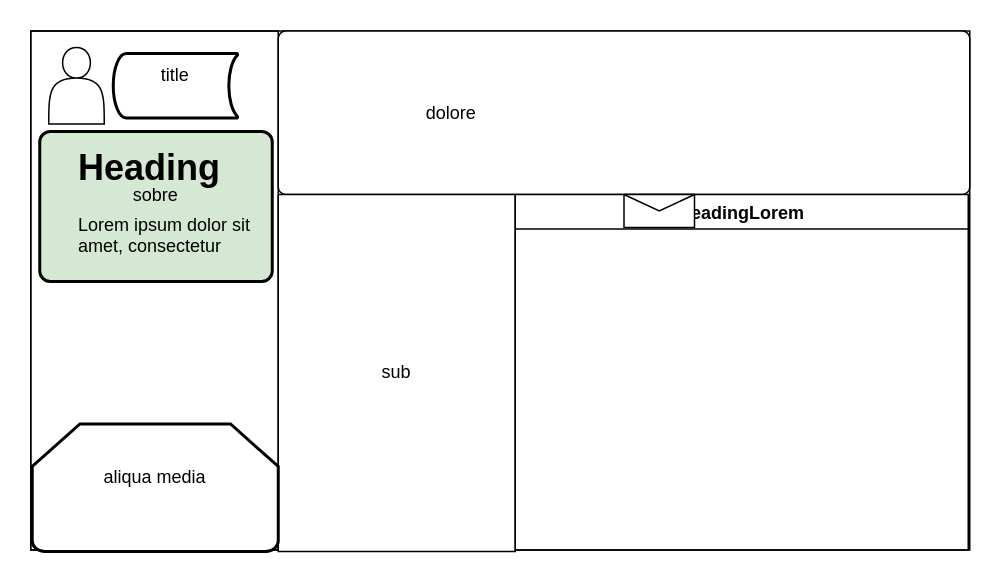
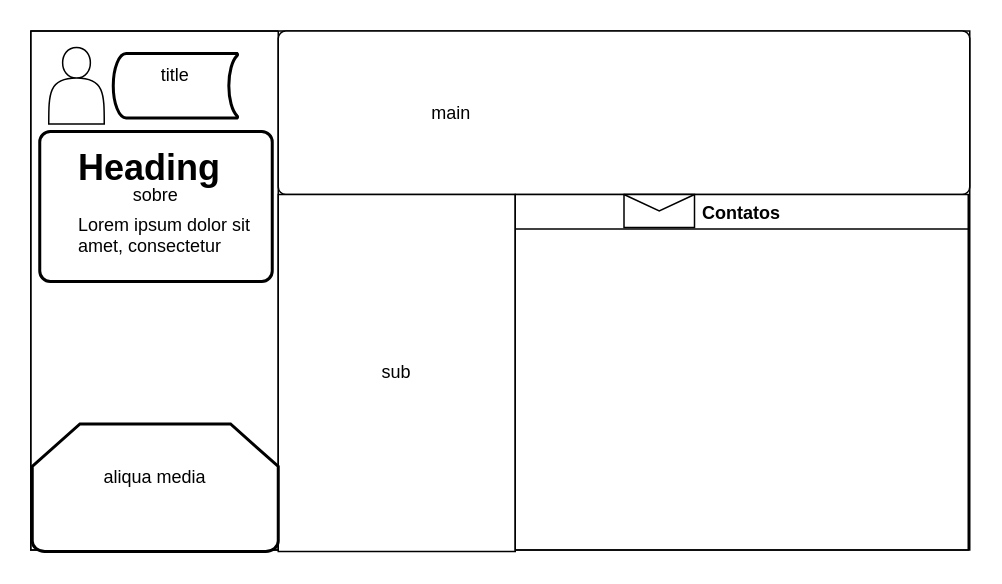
(452, 113) -> (452, 113)
(156, 206) -> (156, 206)
(741, 212) -> (741, 212)
